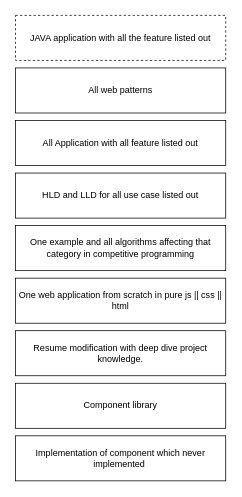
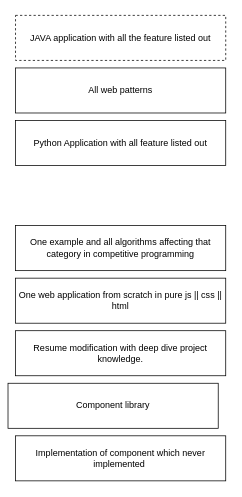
(120, 143) -> (120, 143)
(120, 195) -> none
(120, 405) -> (113, 405)
